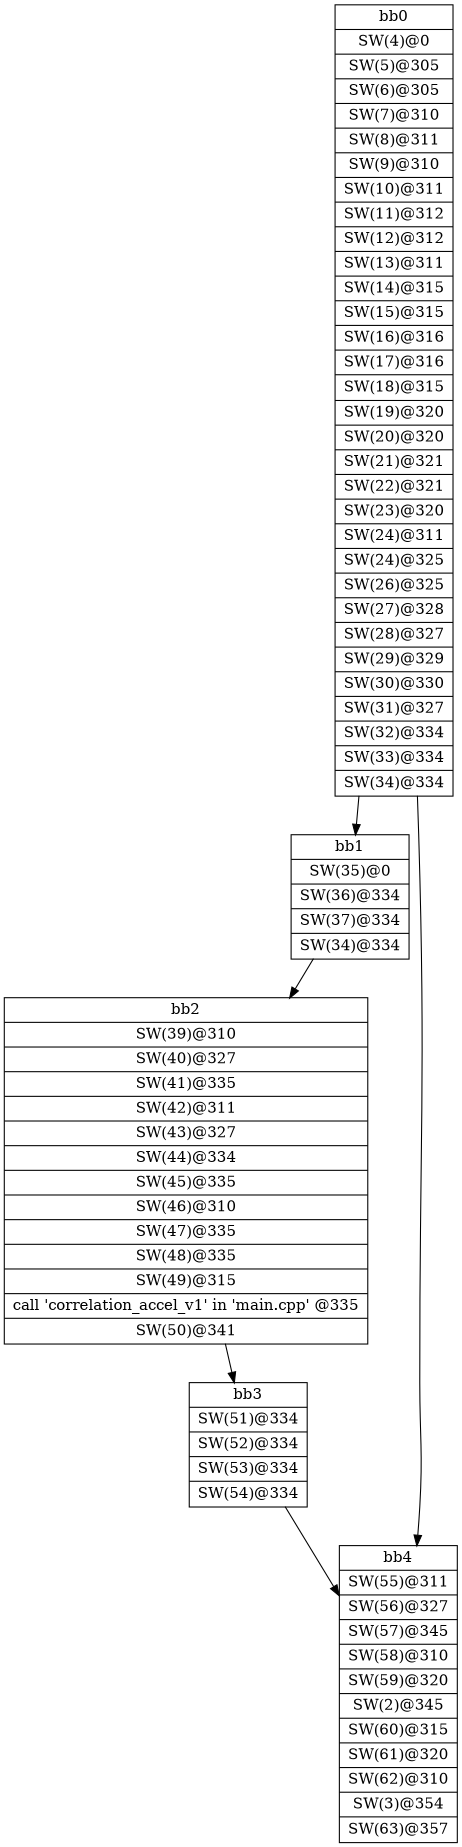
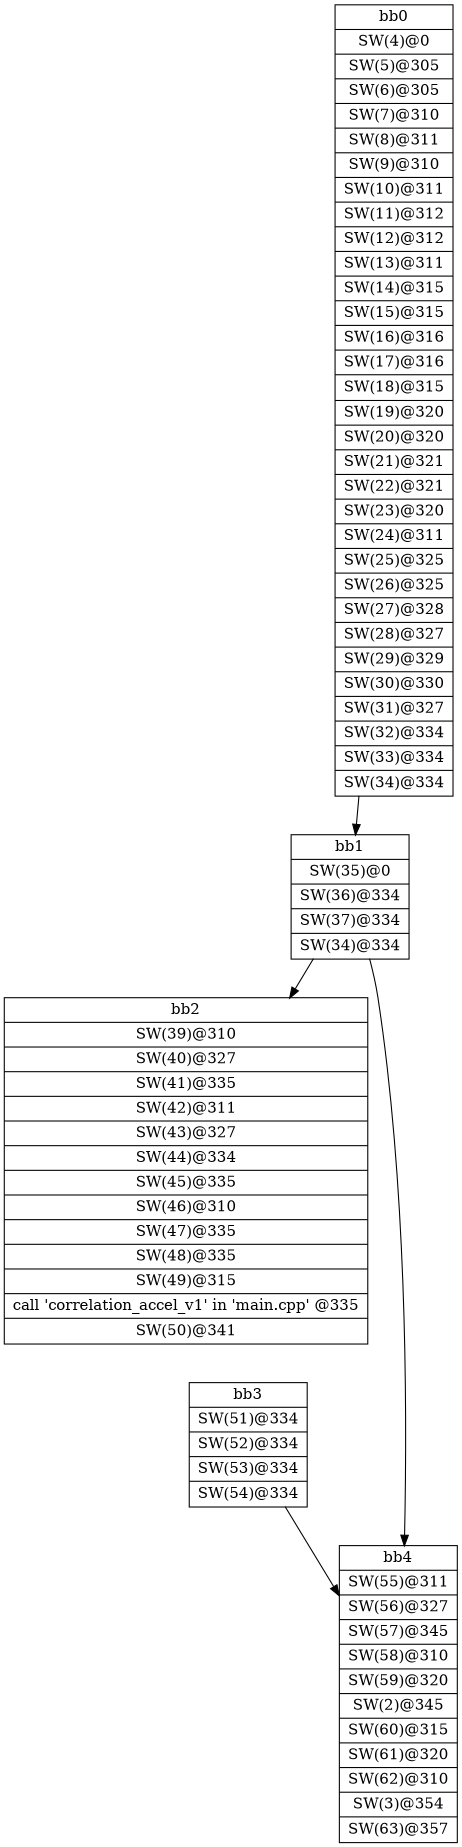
(394, 560) -> (394, 560)
(421, 1166) -> (401, 1246)
(229, 1358) -> none
